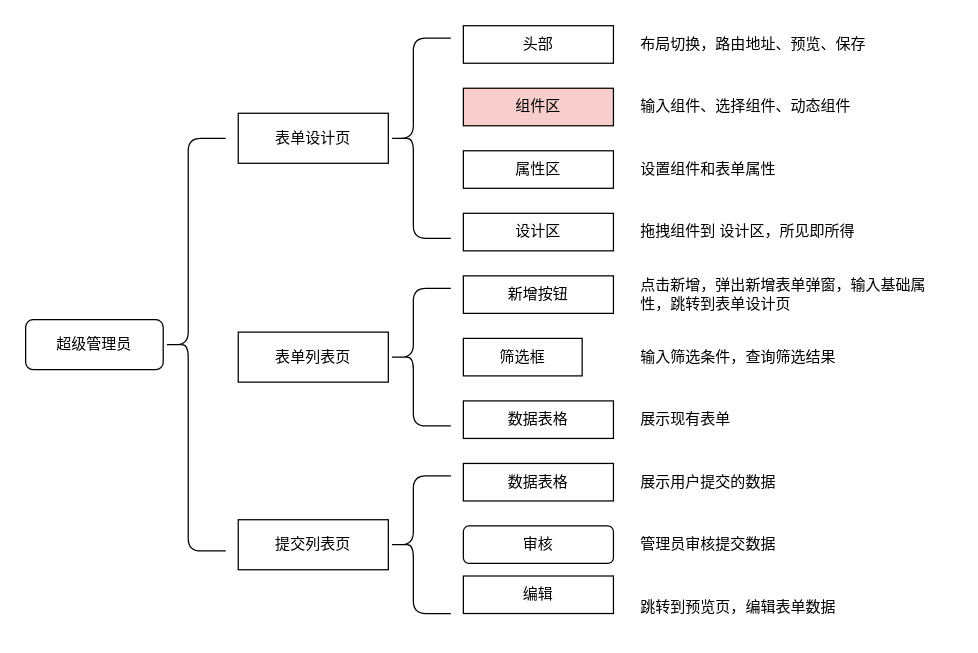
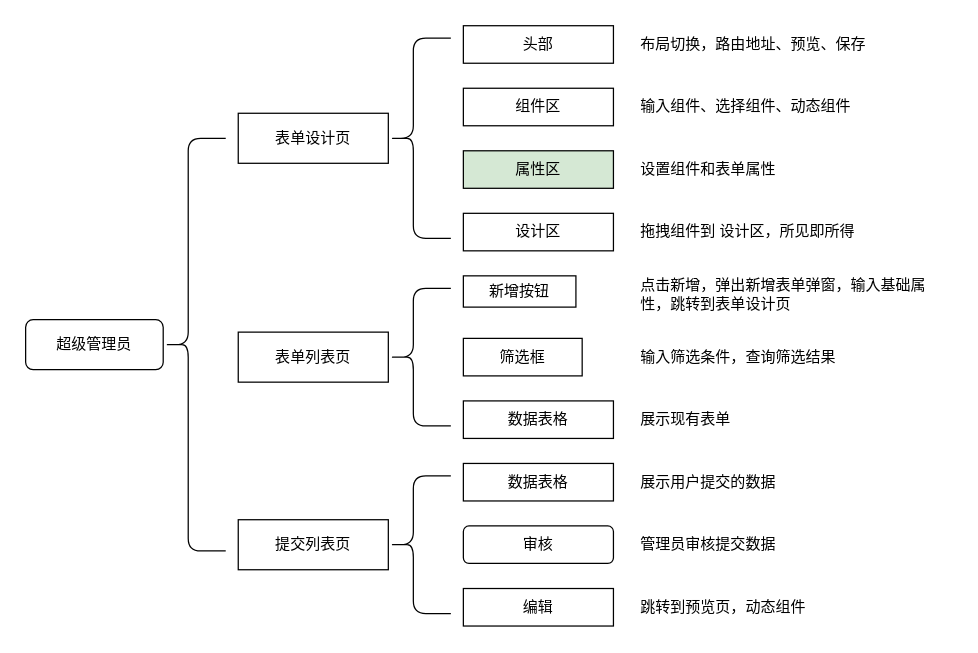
(538, 107) -> (538, 107)
(538, 169) -> (538, 169)
(538, 294) -> (519, 291)
(538, 594) -> (538, 607)
(738, 607) -> (723, 607)
